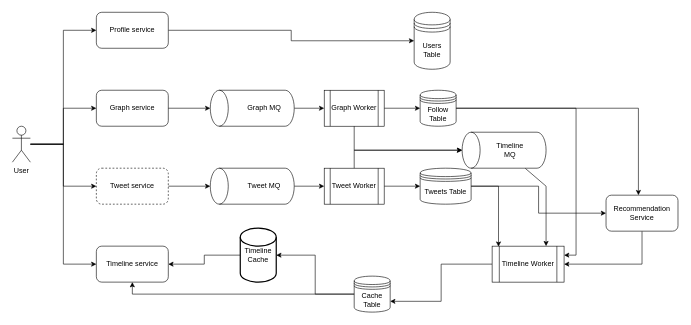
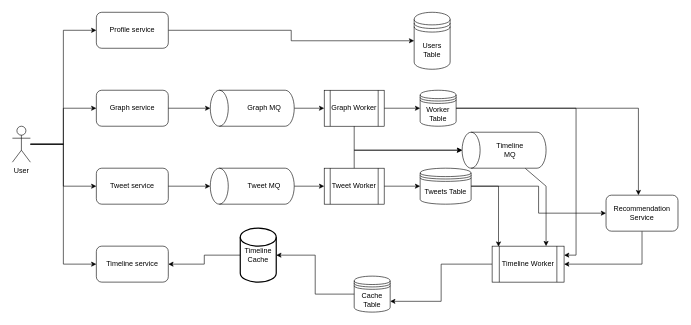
(438, 114) -> (438, 114)
(132, 186) -> (132, 186)
(132, 291) -> none
